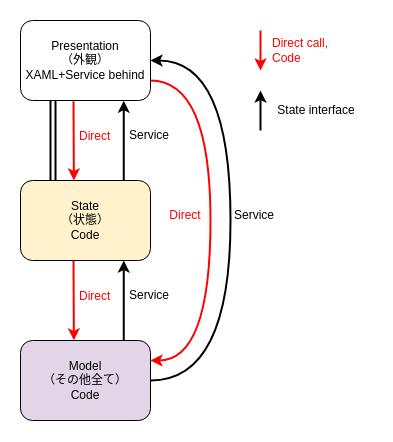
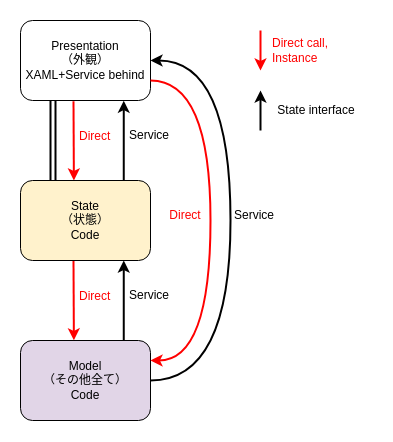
(302, 51) -> (302, 51)
